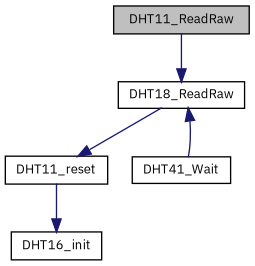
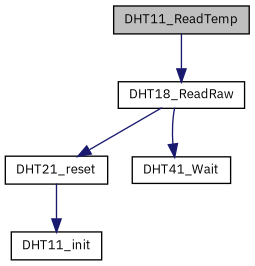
(181, 20) -> (181, 20)
(190, 139) -> (173, 126)
(56, 170) -> (56, 170)
(56, 246) -> (56, 246)
